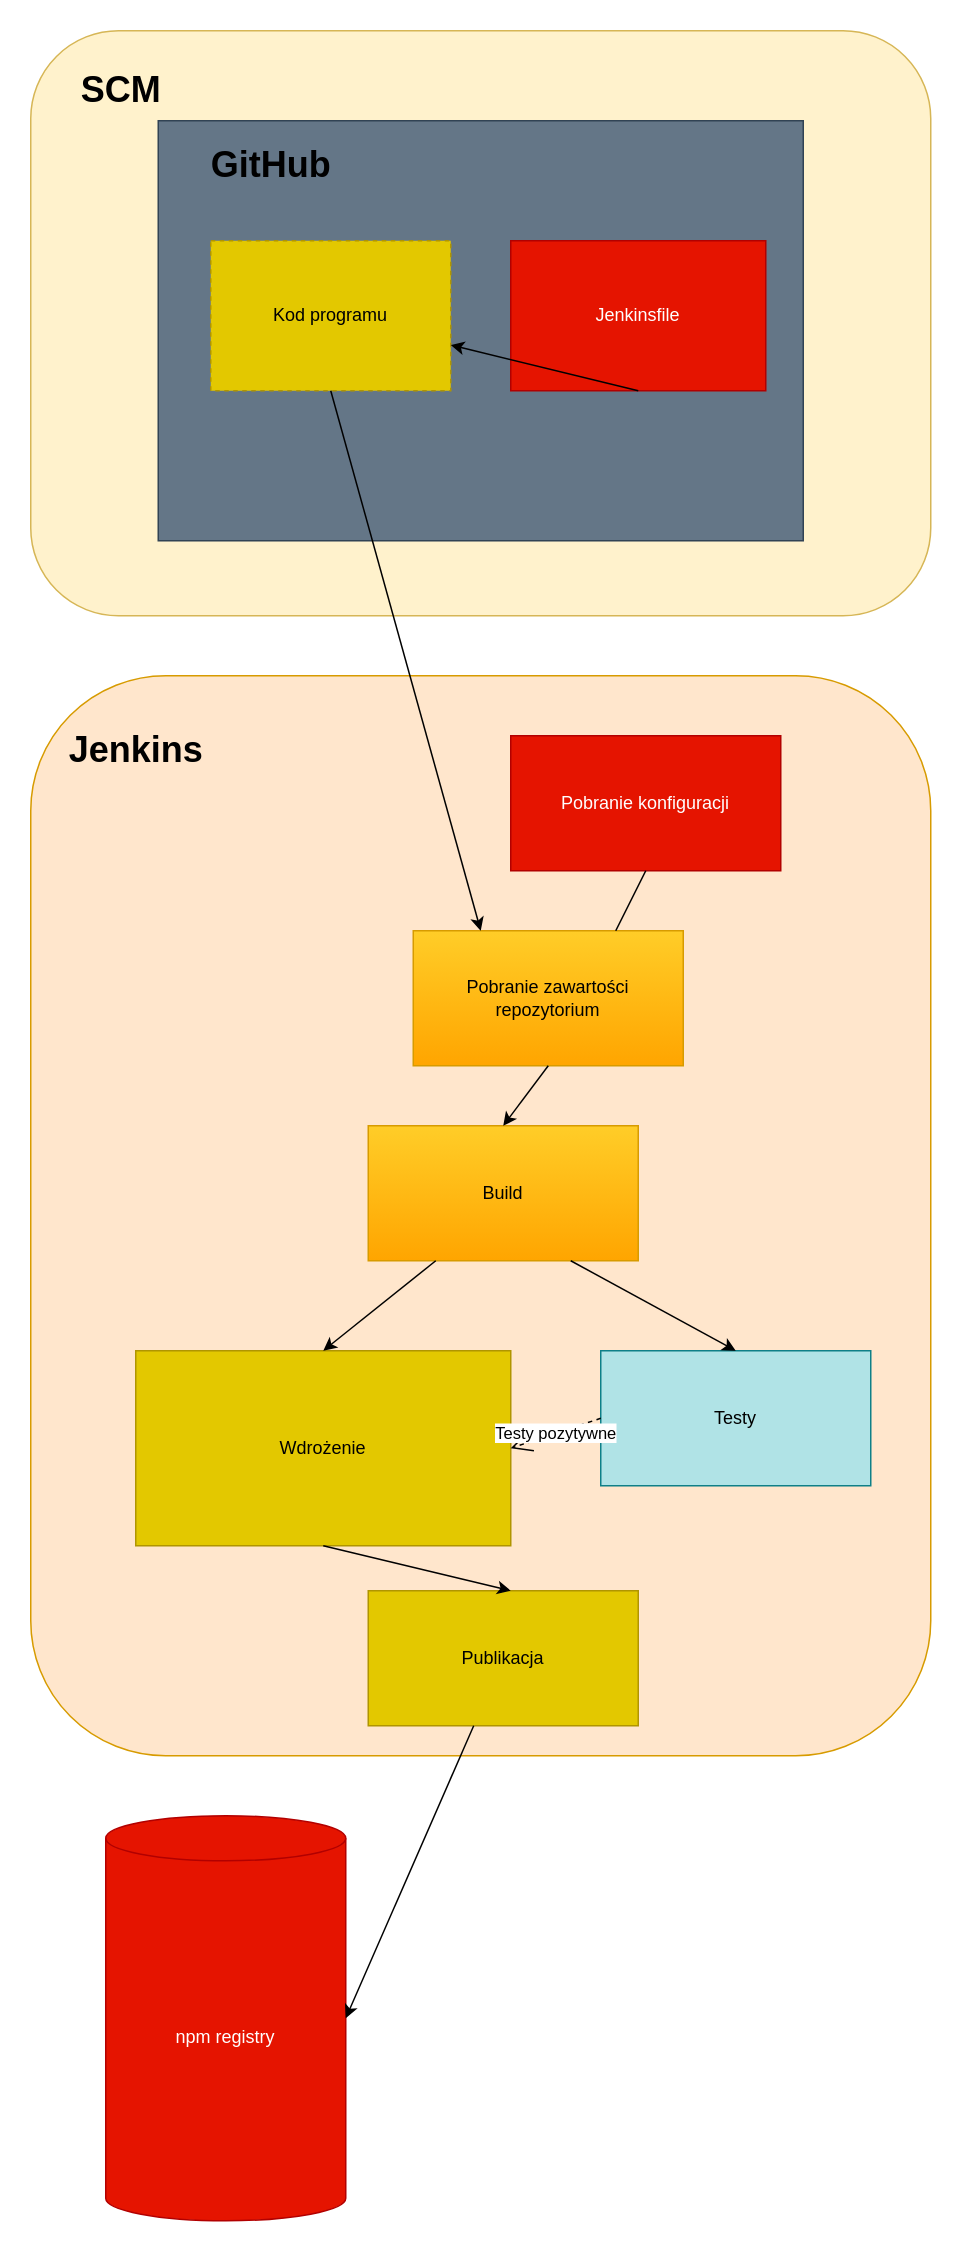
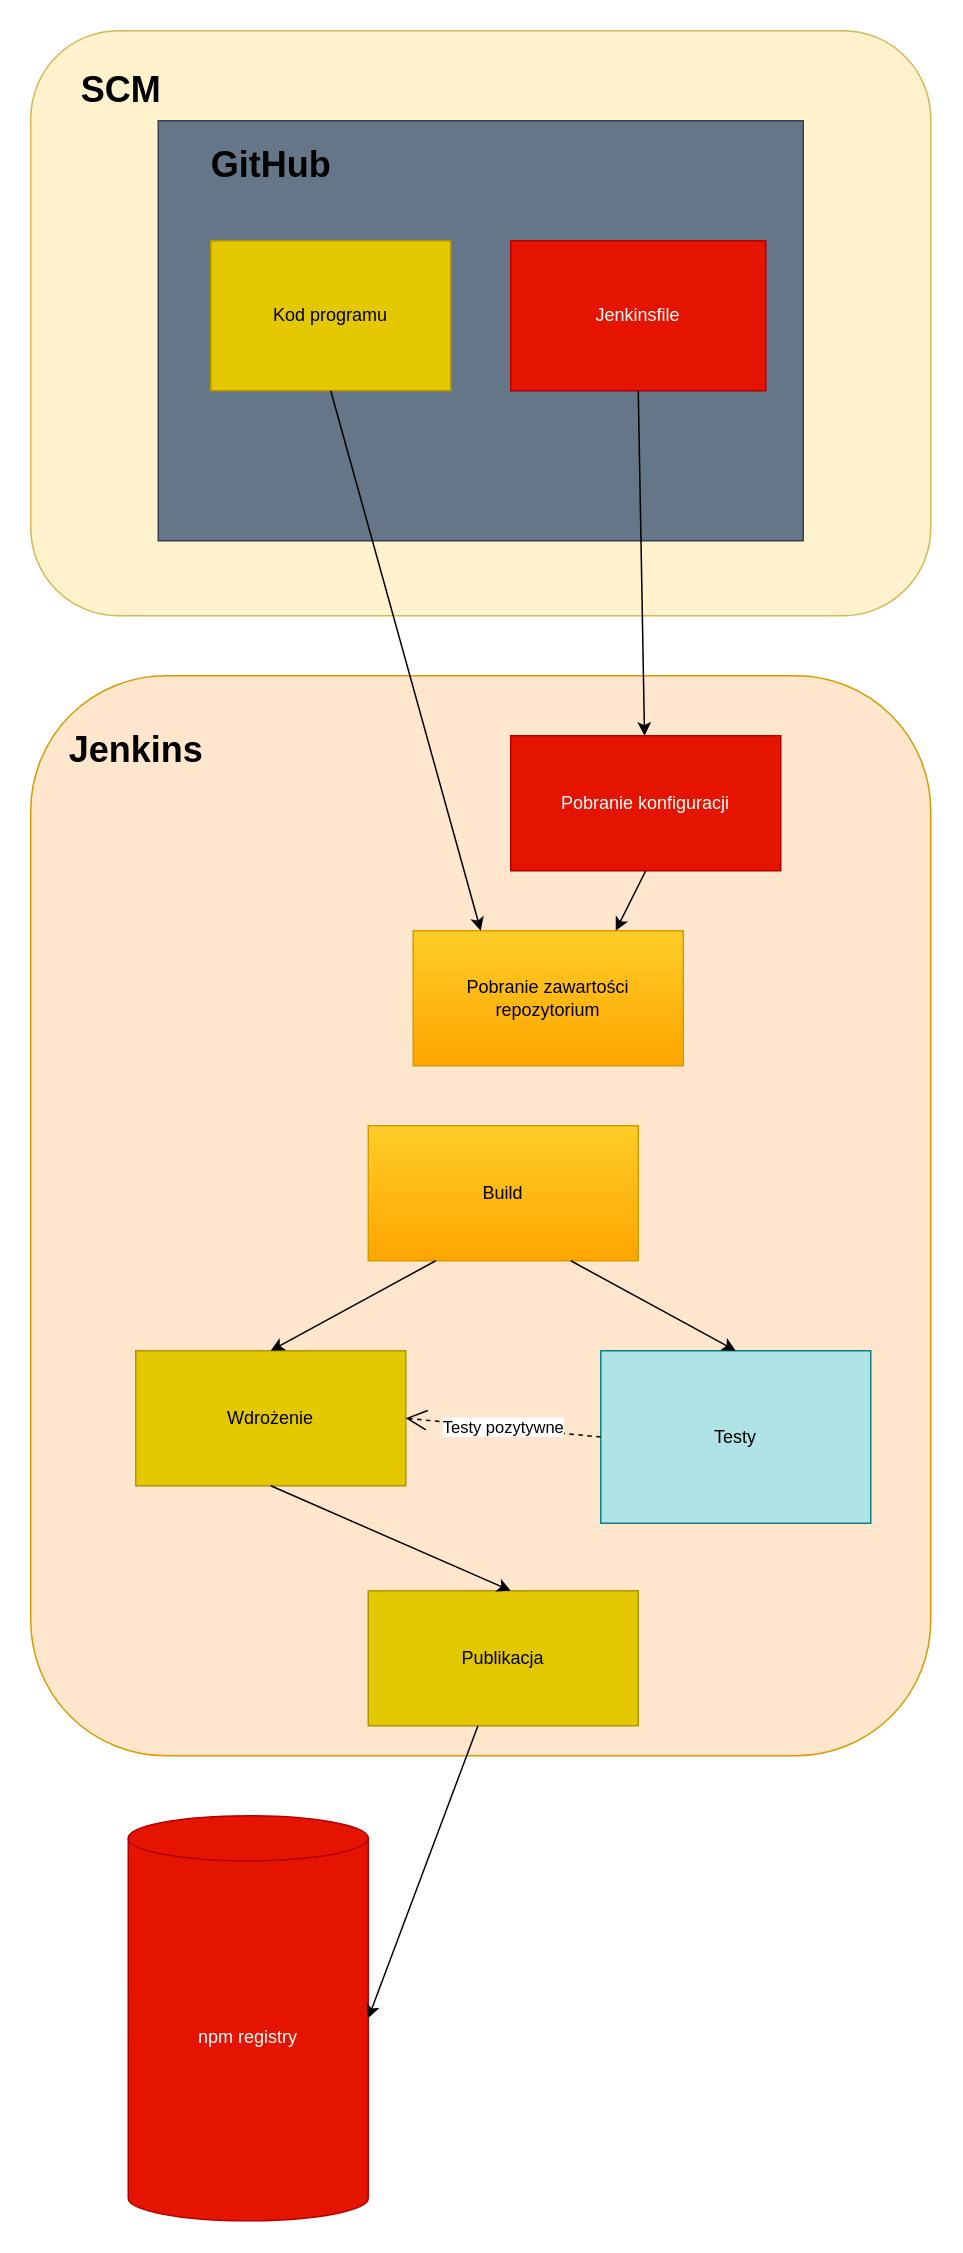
(331, 316) -> (331, 316)
(550, 369) -> (643, 633)
(619, 924) -> (621, 920)
(529, 1092) -> none
(736, 1418) -> (736, 1437)
(323, 1448) -> (271, 1418)
(226, 2018) -> (248, 2018)
